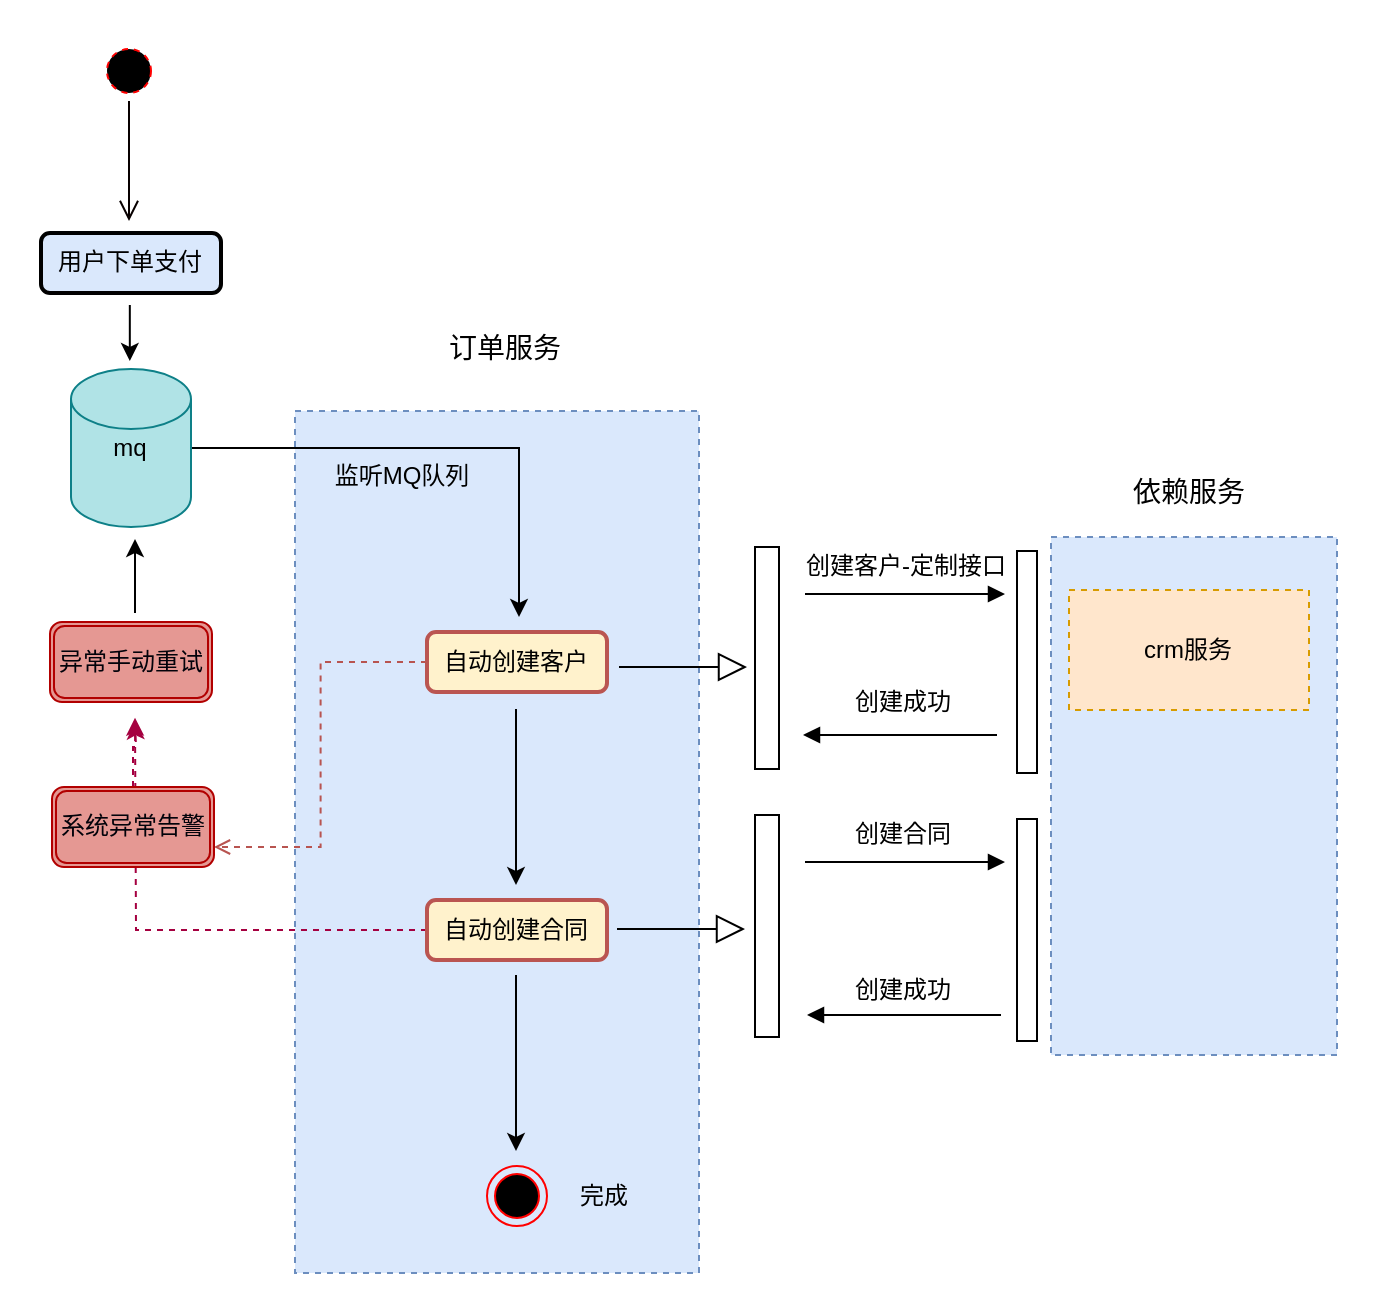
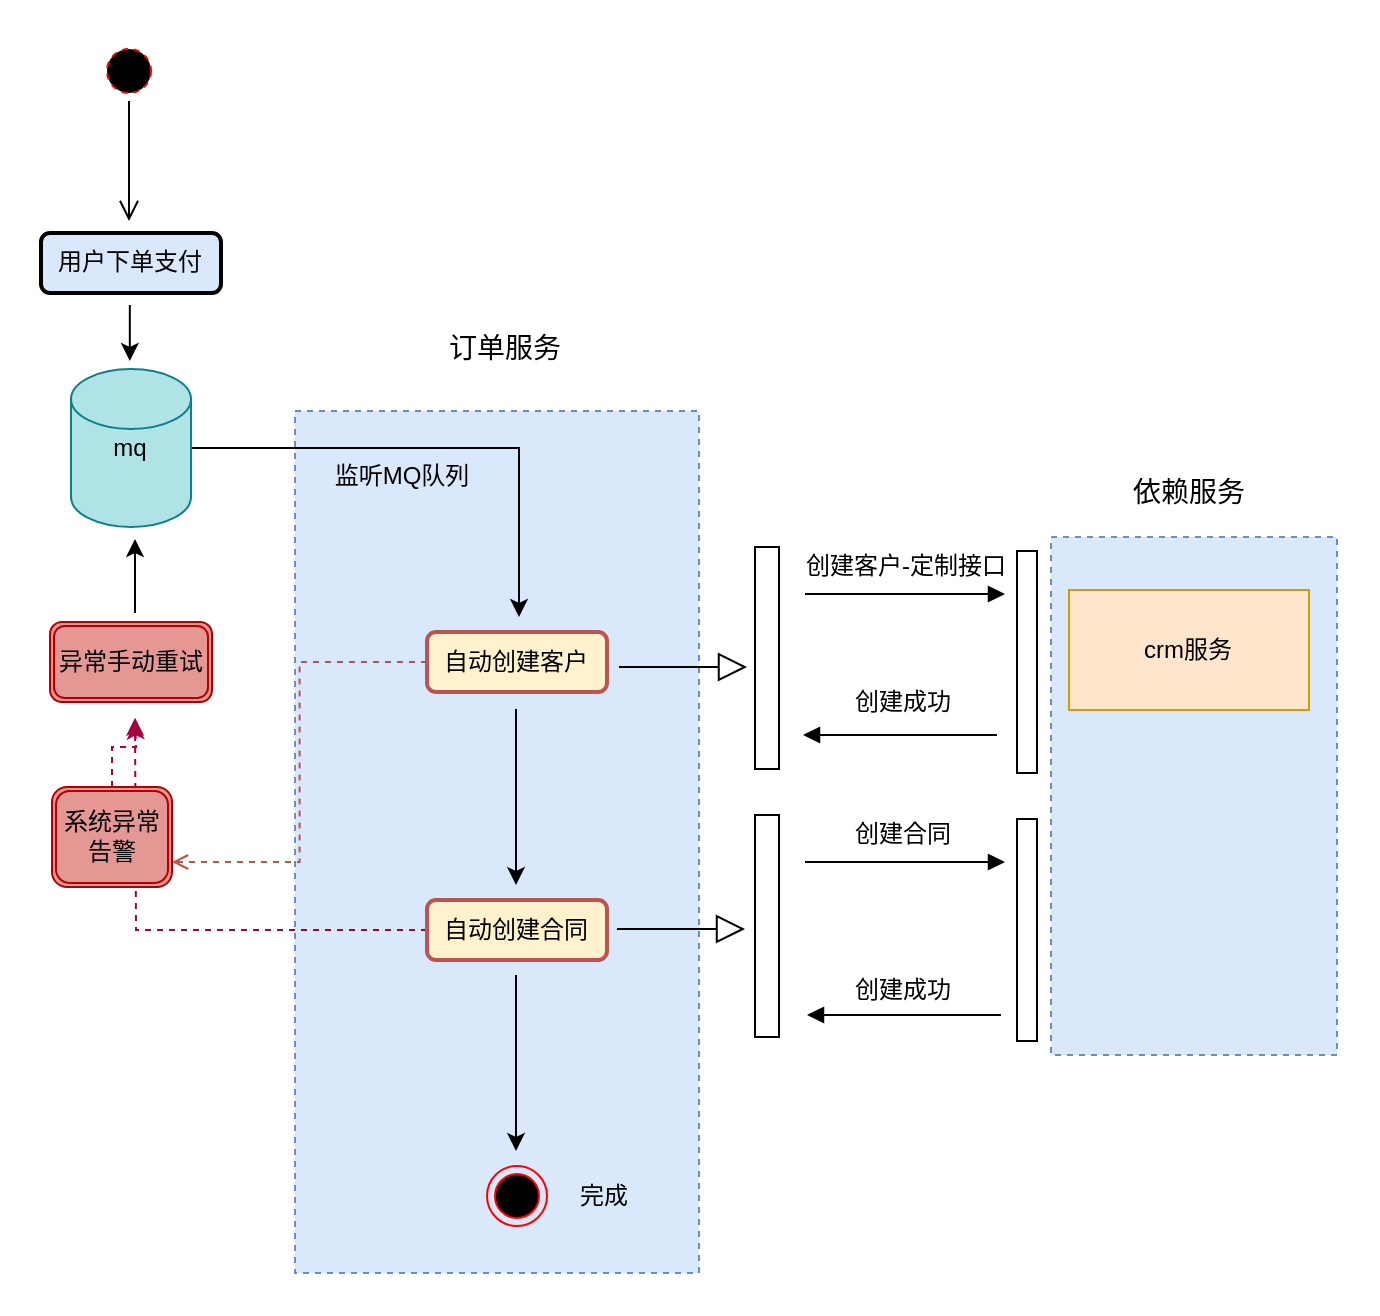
(1189, 650) -> (1189, 650)
(133, 827) -> (112, 837)
